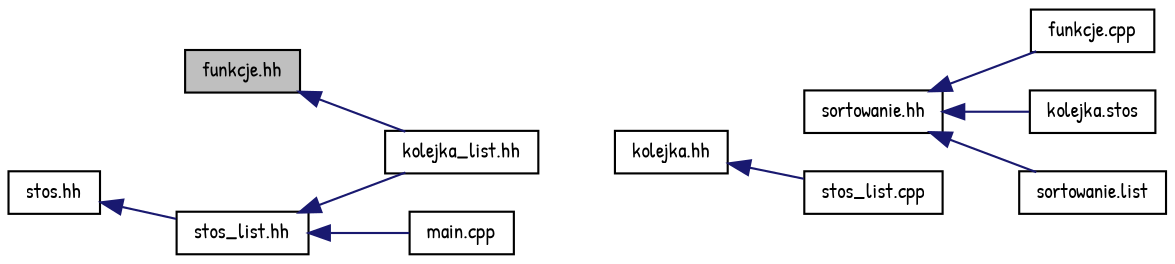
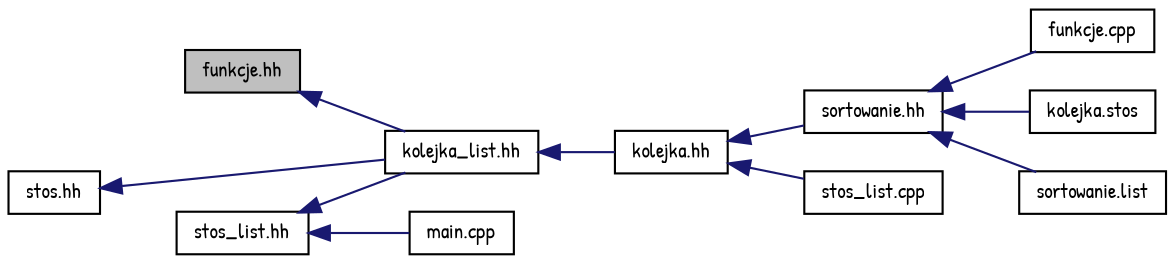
none -> (777, 131)
none -> (588, 152)
(149, 213) -> (254, 173)
